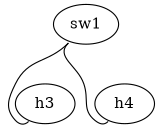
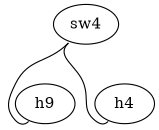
(86, 24) -> (86, 24)
(45, 104) -> (45, 104)
